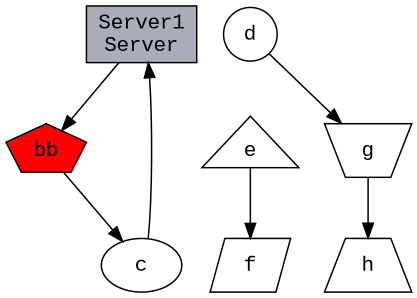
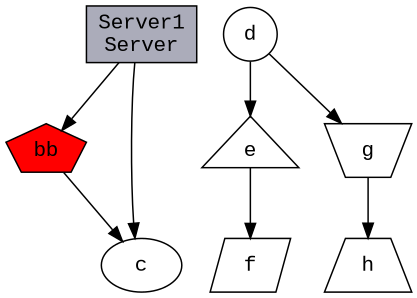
none -> (250, 81)
(152, 158) -> (132, 143)
